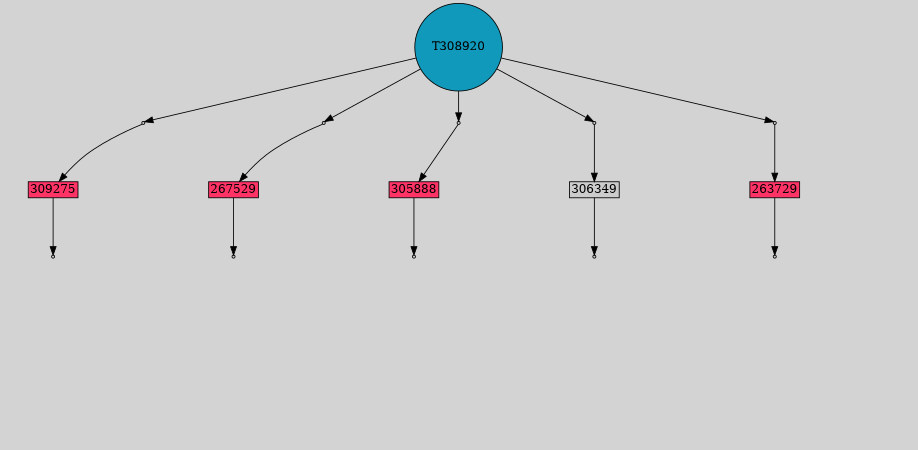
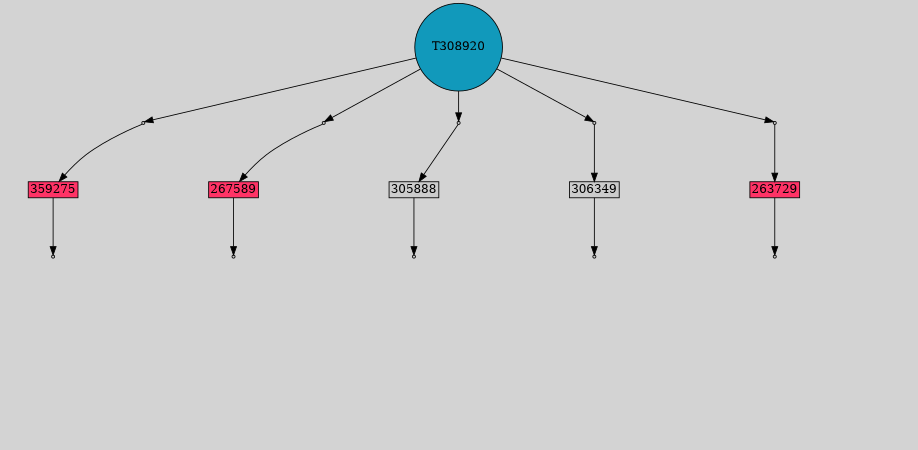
(53, 190) -> (53, 190)
(234, 190) -> (234, 190)
(414, 190) -> (414, 190)
